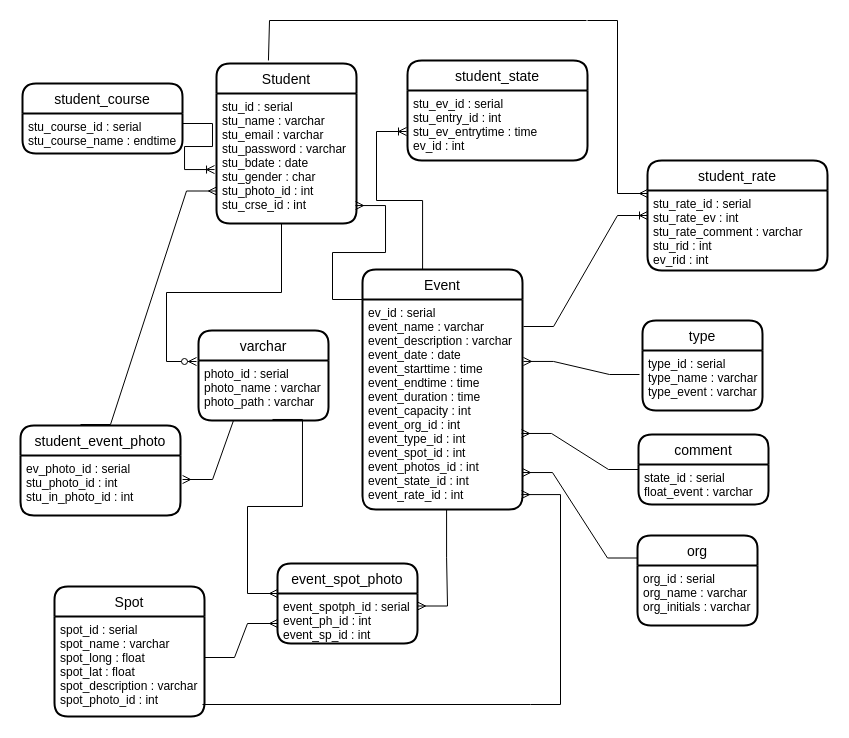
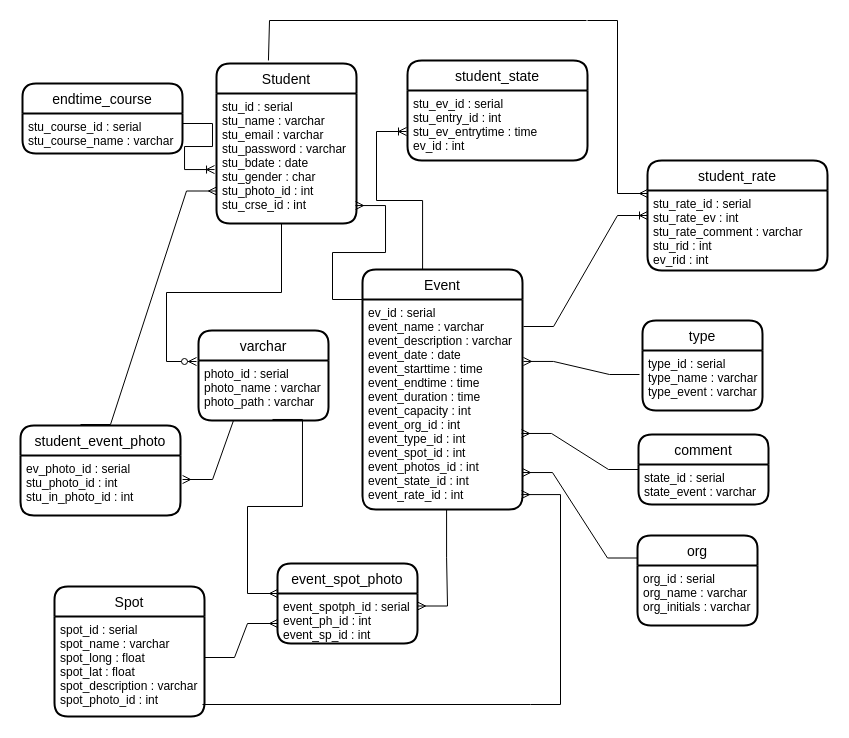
(102, 99) -> (102, 99)
(93, 127) -> (93, 127)
(692, 478) -> (692, 478)
